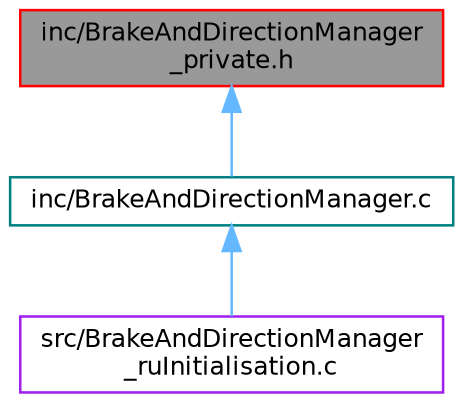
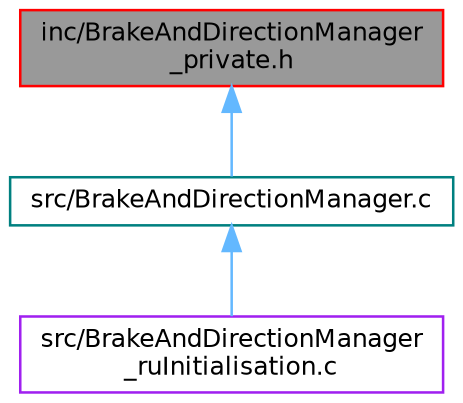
(232, 201) -> (232, 201)
